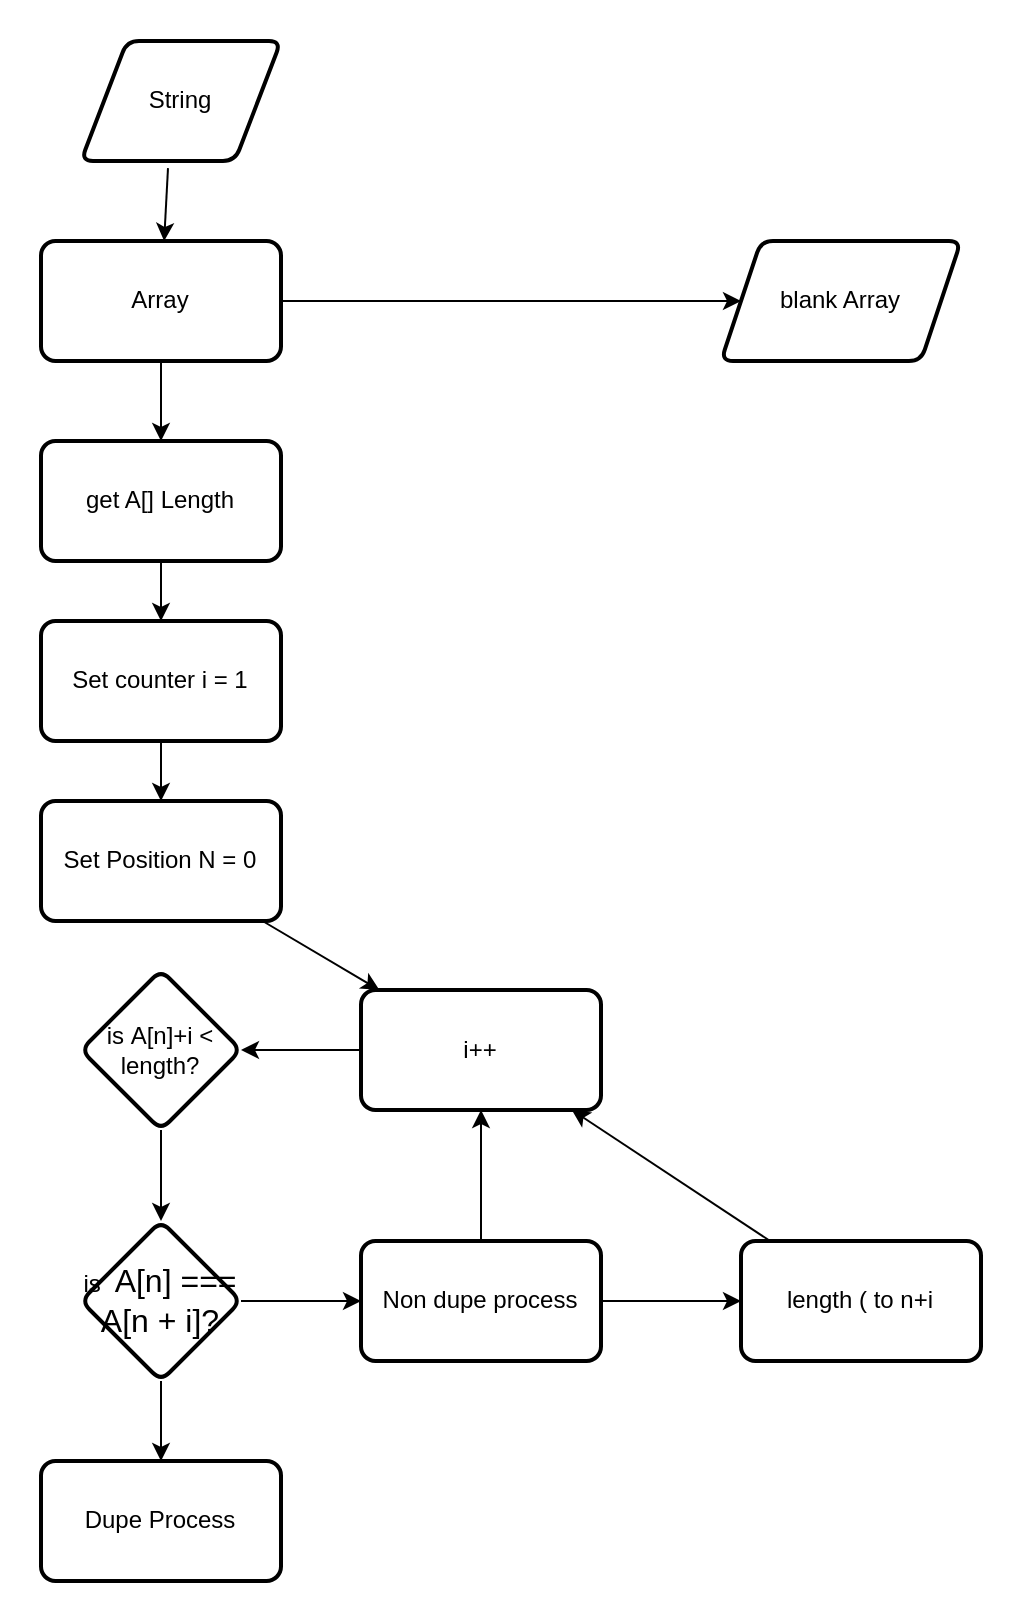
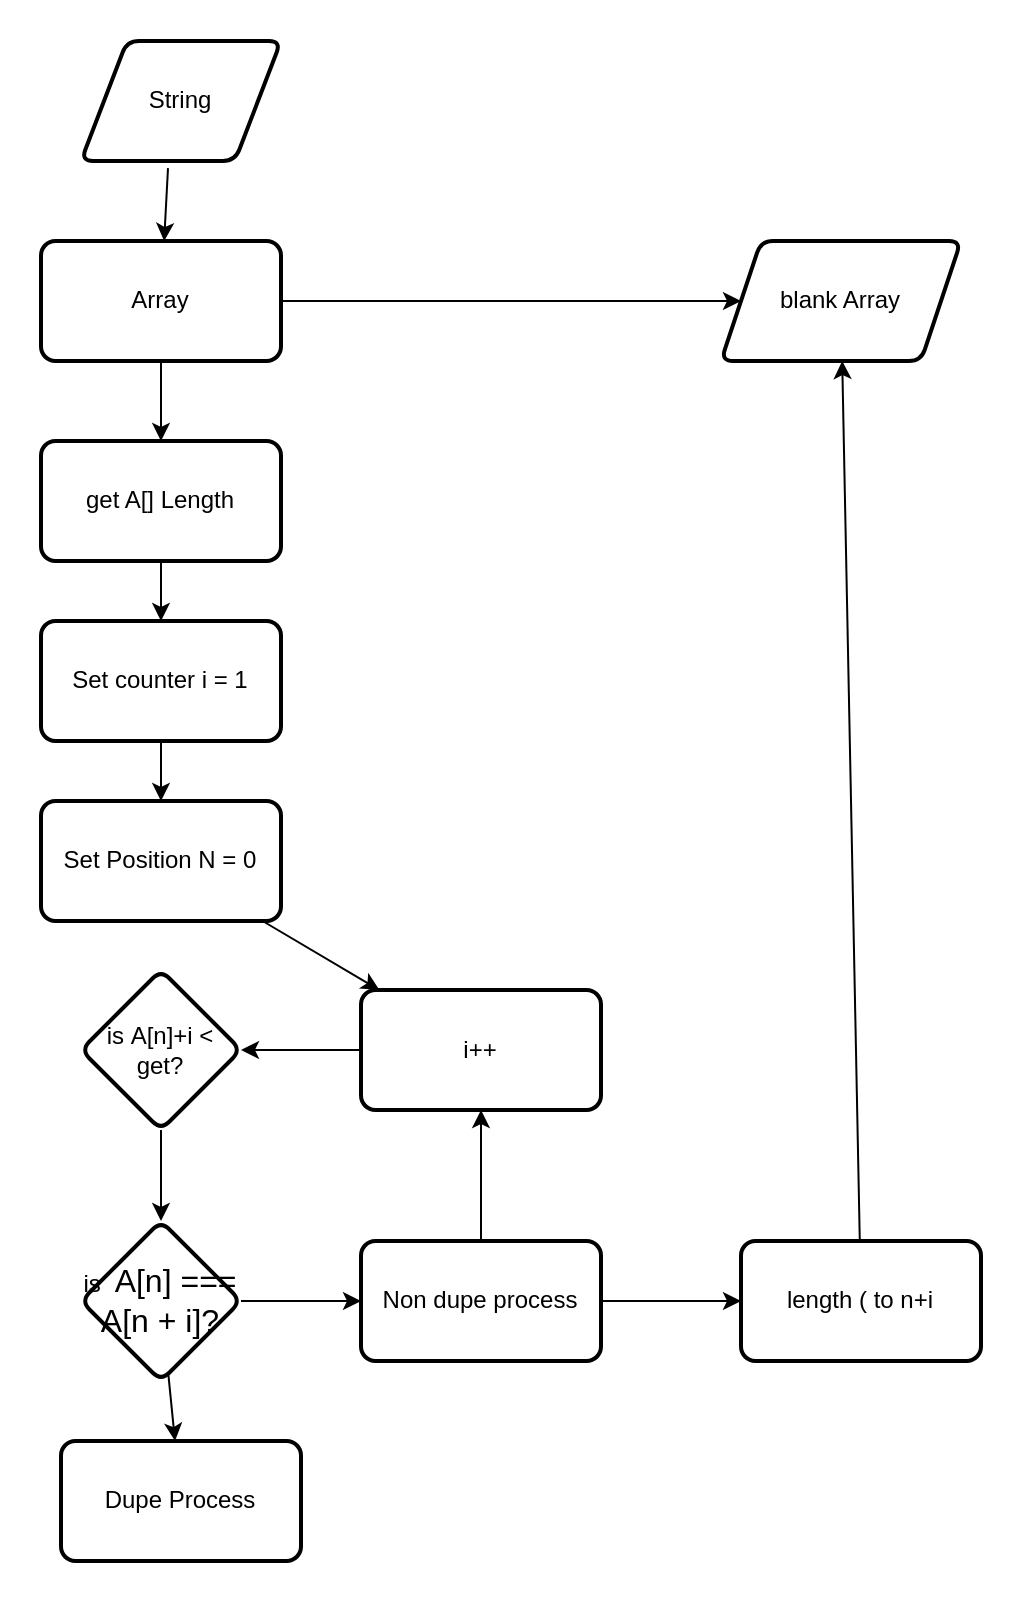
(161, 1051) -> (161, 1051)
(676, 1179) -> (851, 807)
(161, 1521) -> (181, 1501)
